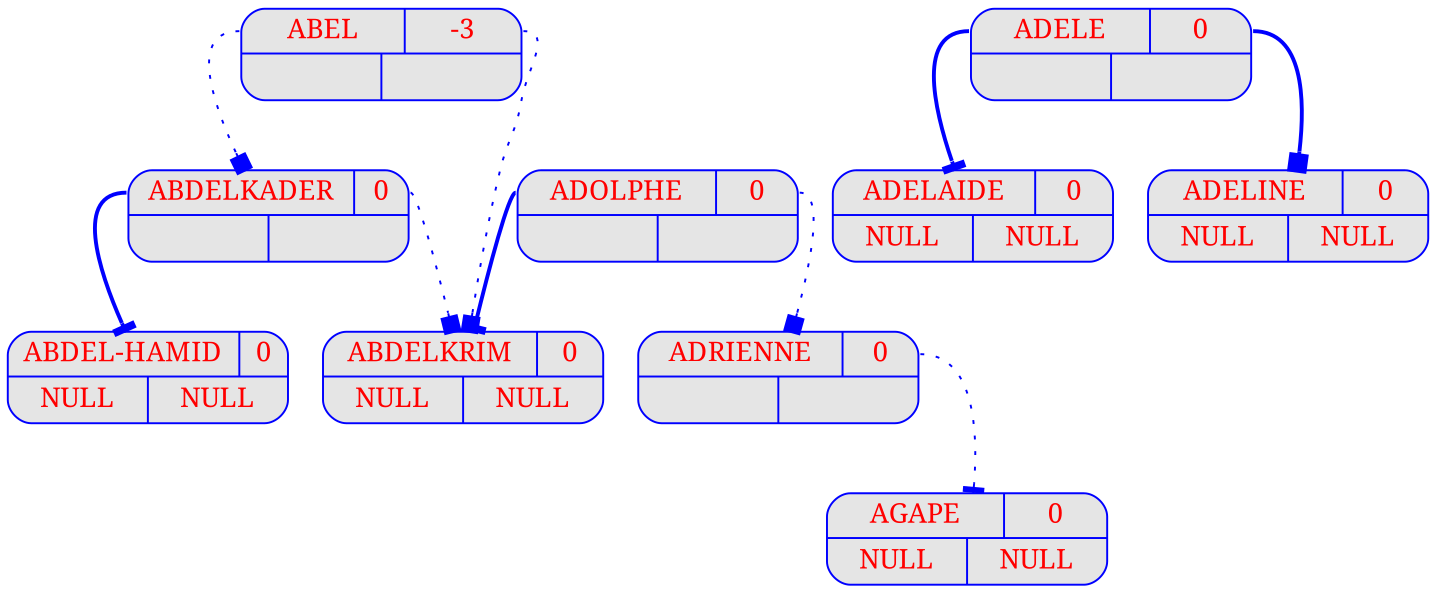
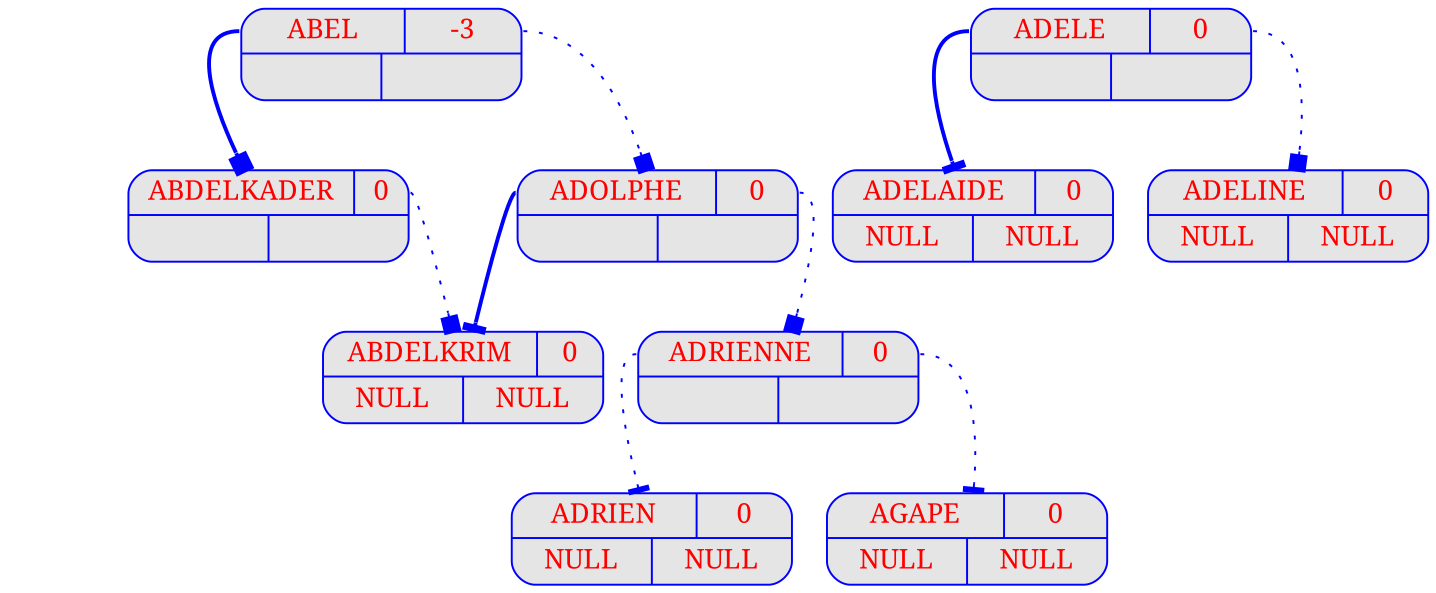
(1299, 79) -> (1299, 79)
(212, 85) -> (212, 85)
(501, 166) -> (599, 73)
(148, 377) -> none
none -> (652, 539)
